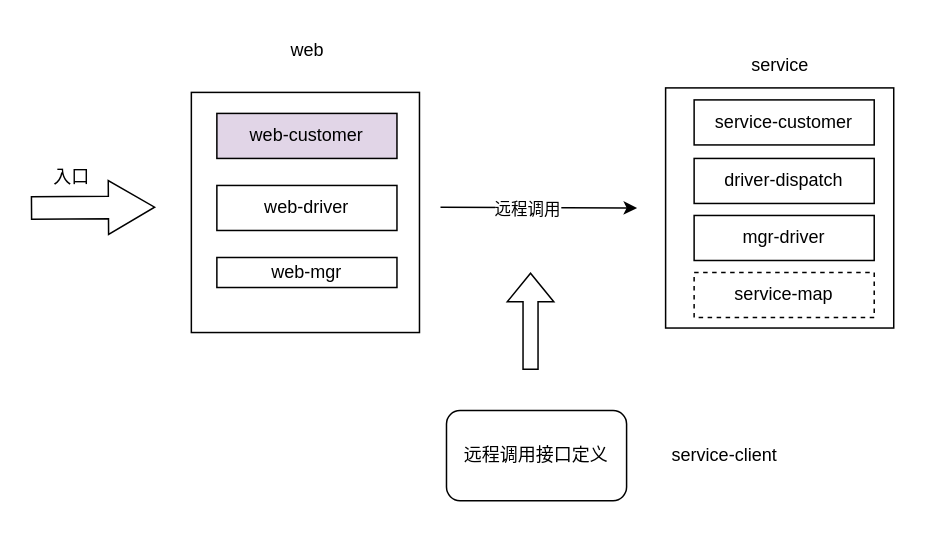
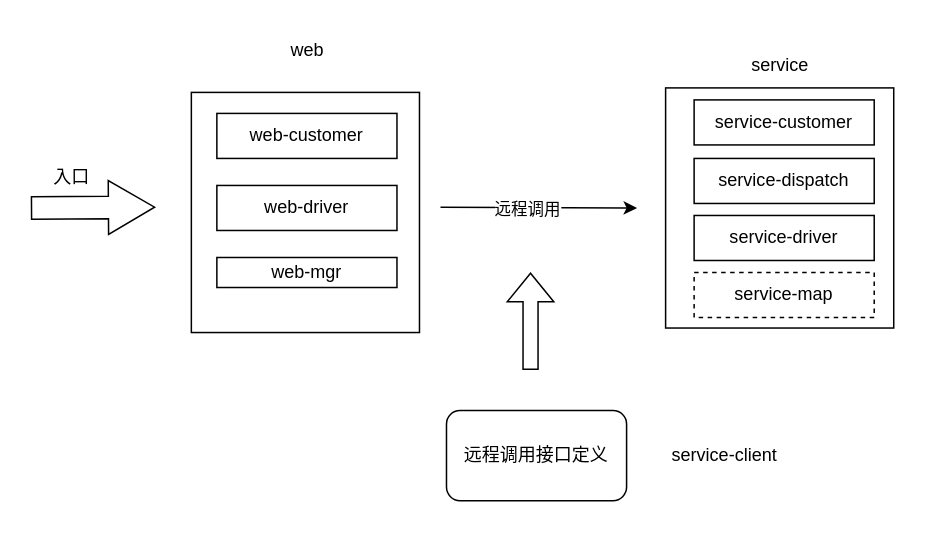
(307, 136) -> (307, 136)
(784, 181) -> (784, 181)
(784, 238) -> (784, 238)
